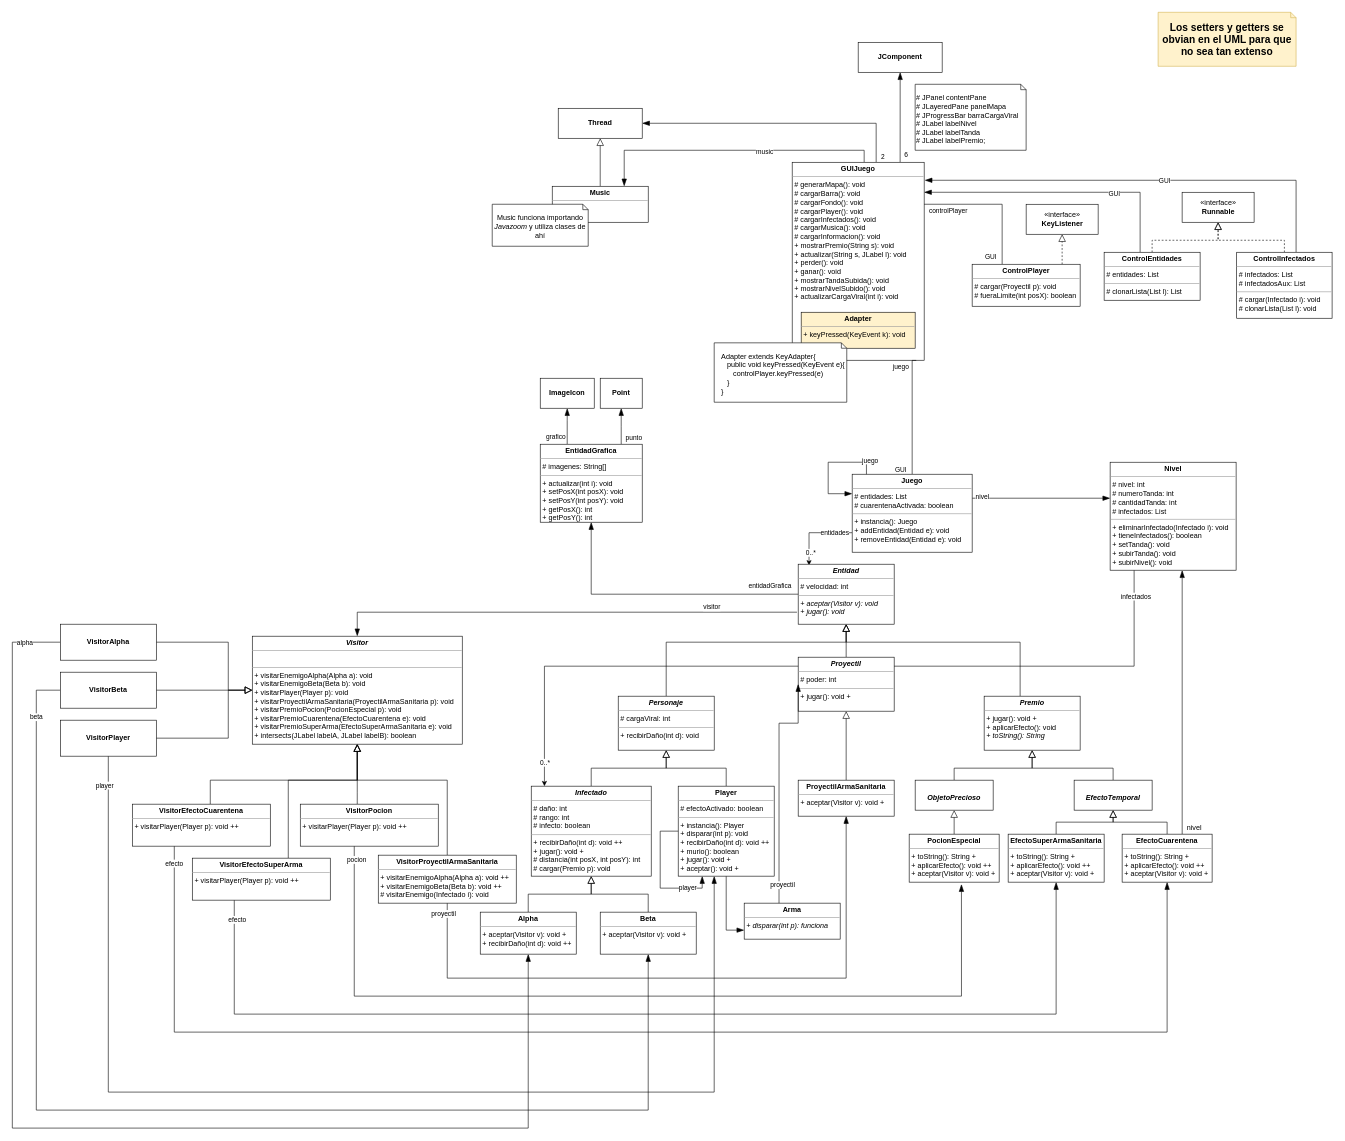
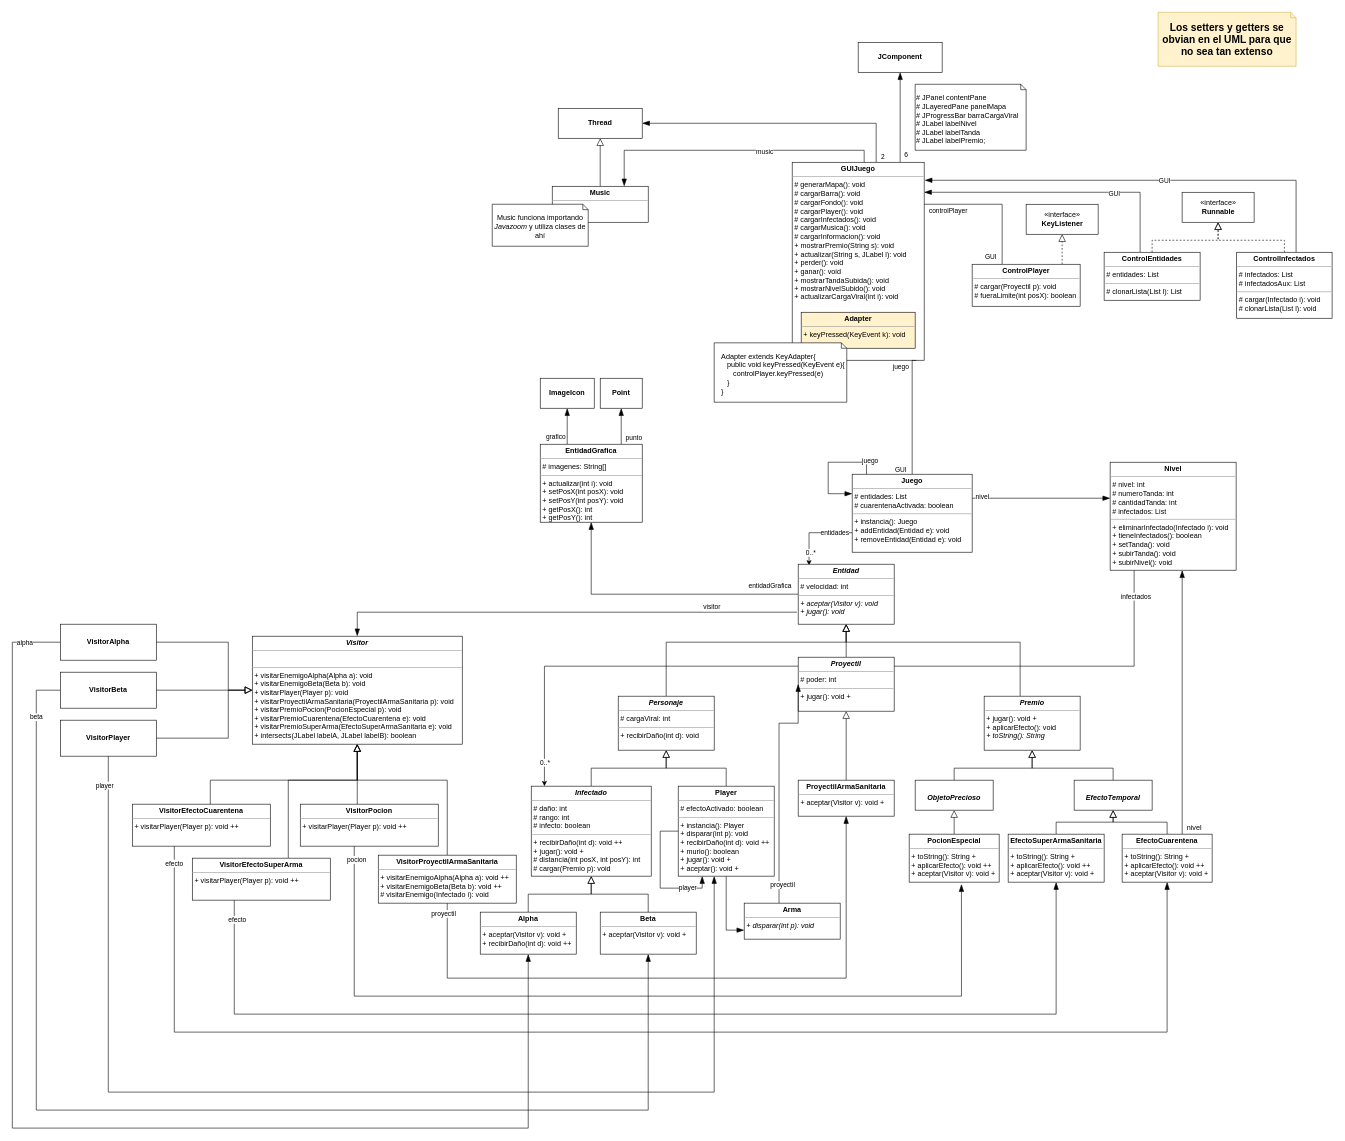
(792, 912) -> (784, 912)
